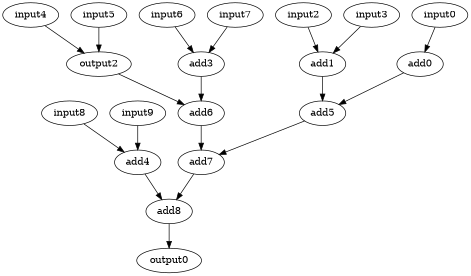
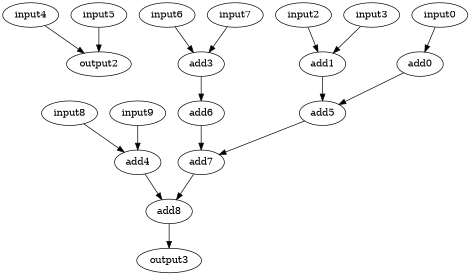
(148, 88) -> none
(169, 261) -> (169, 261)
